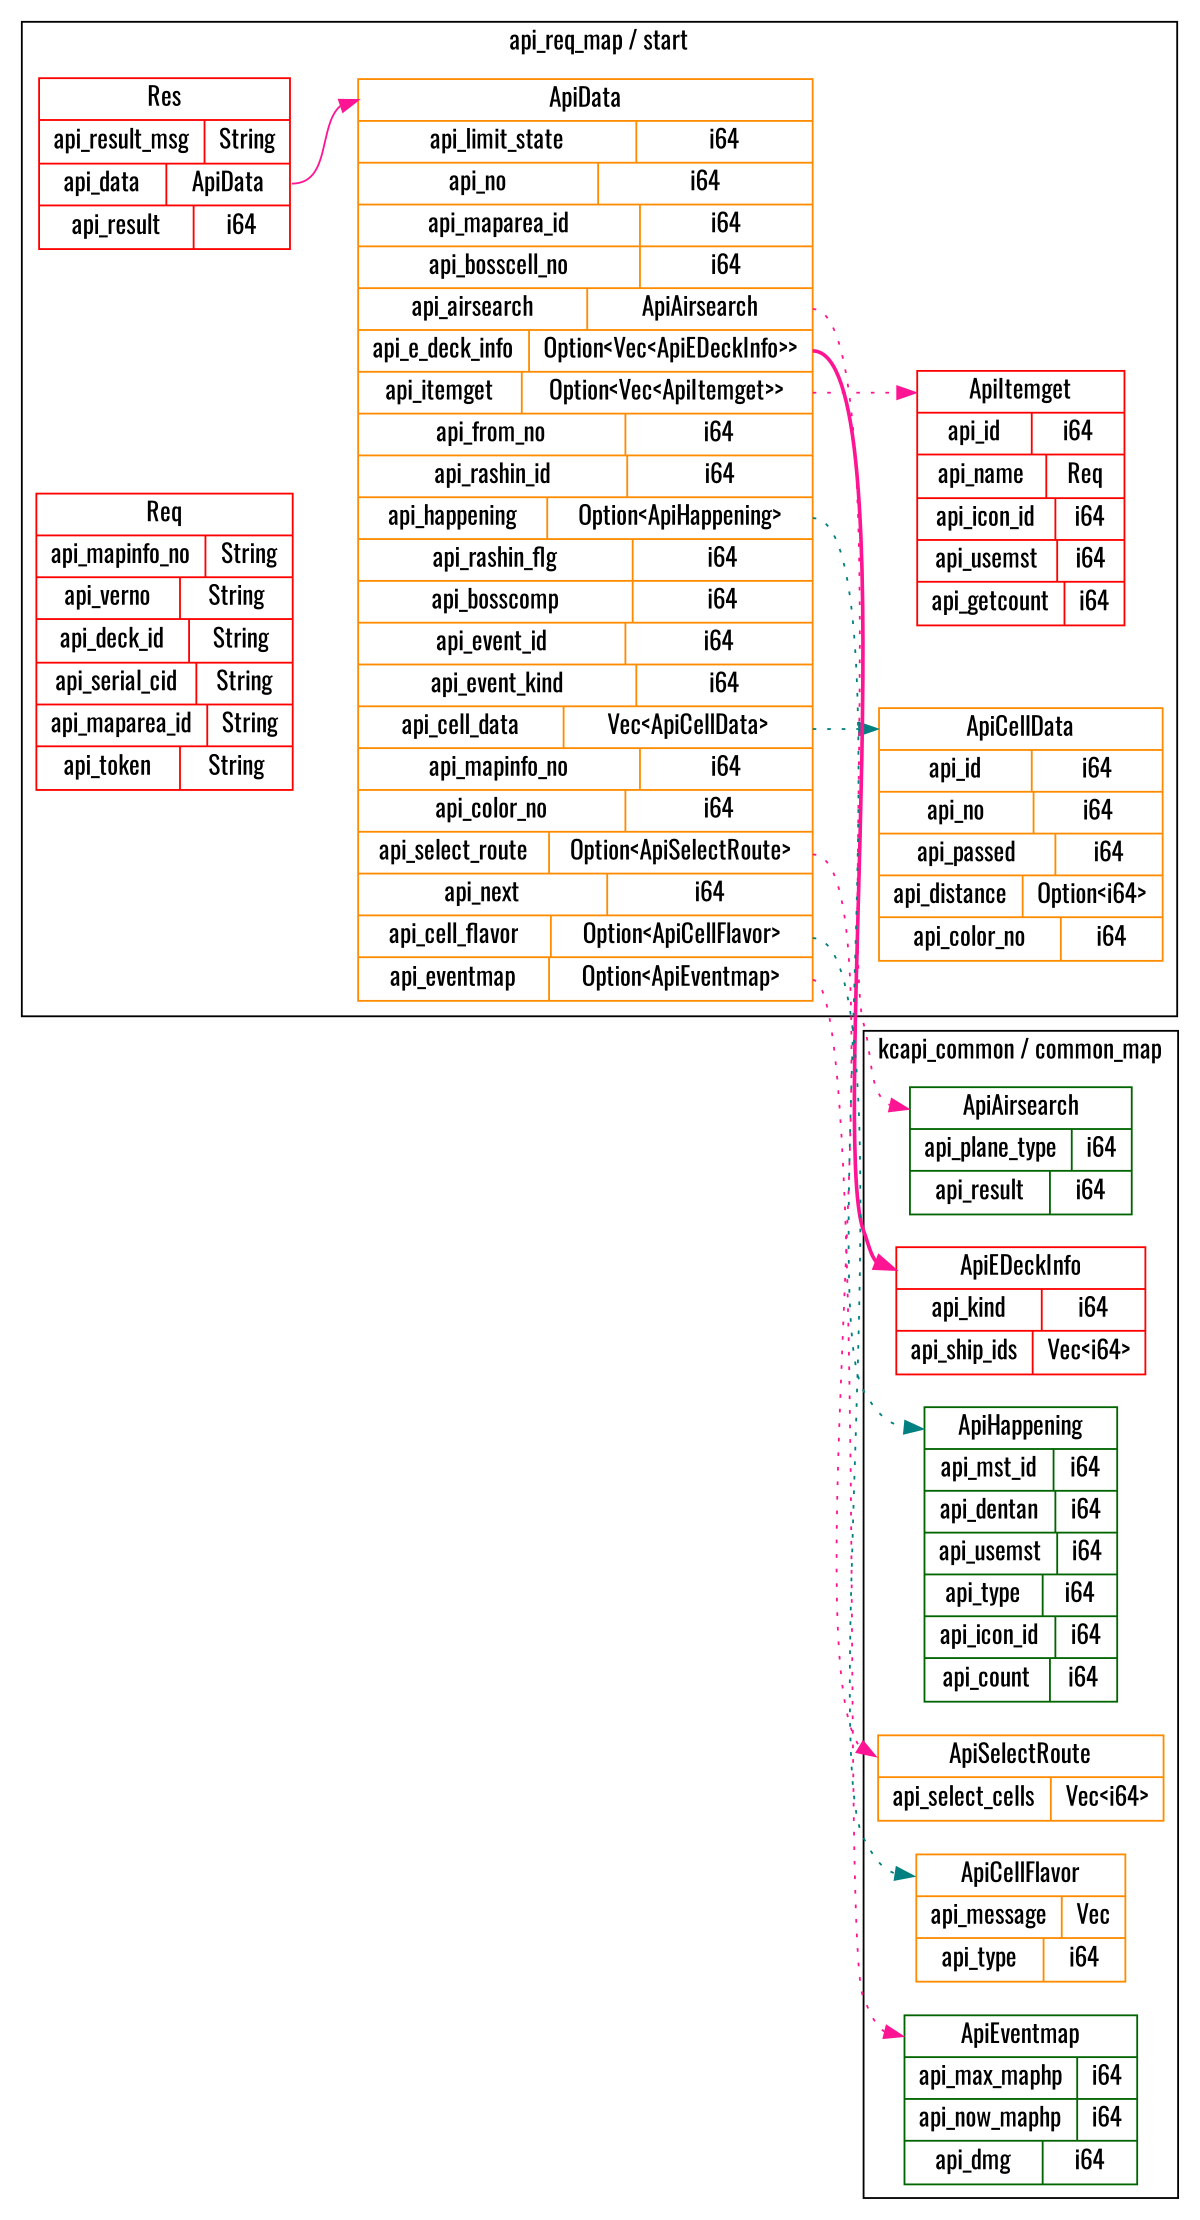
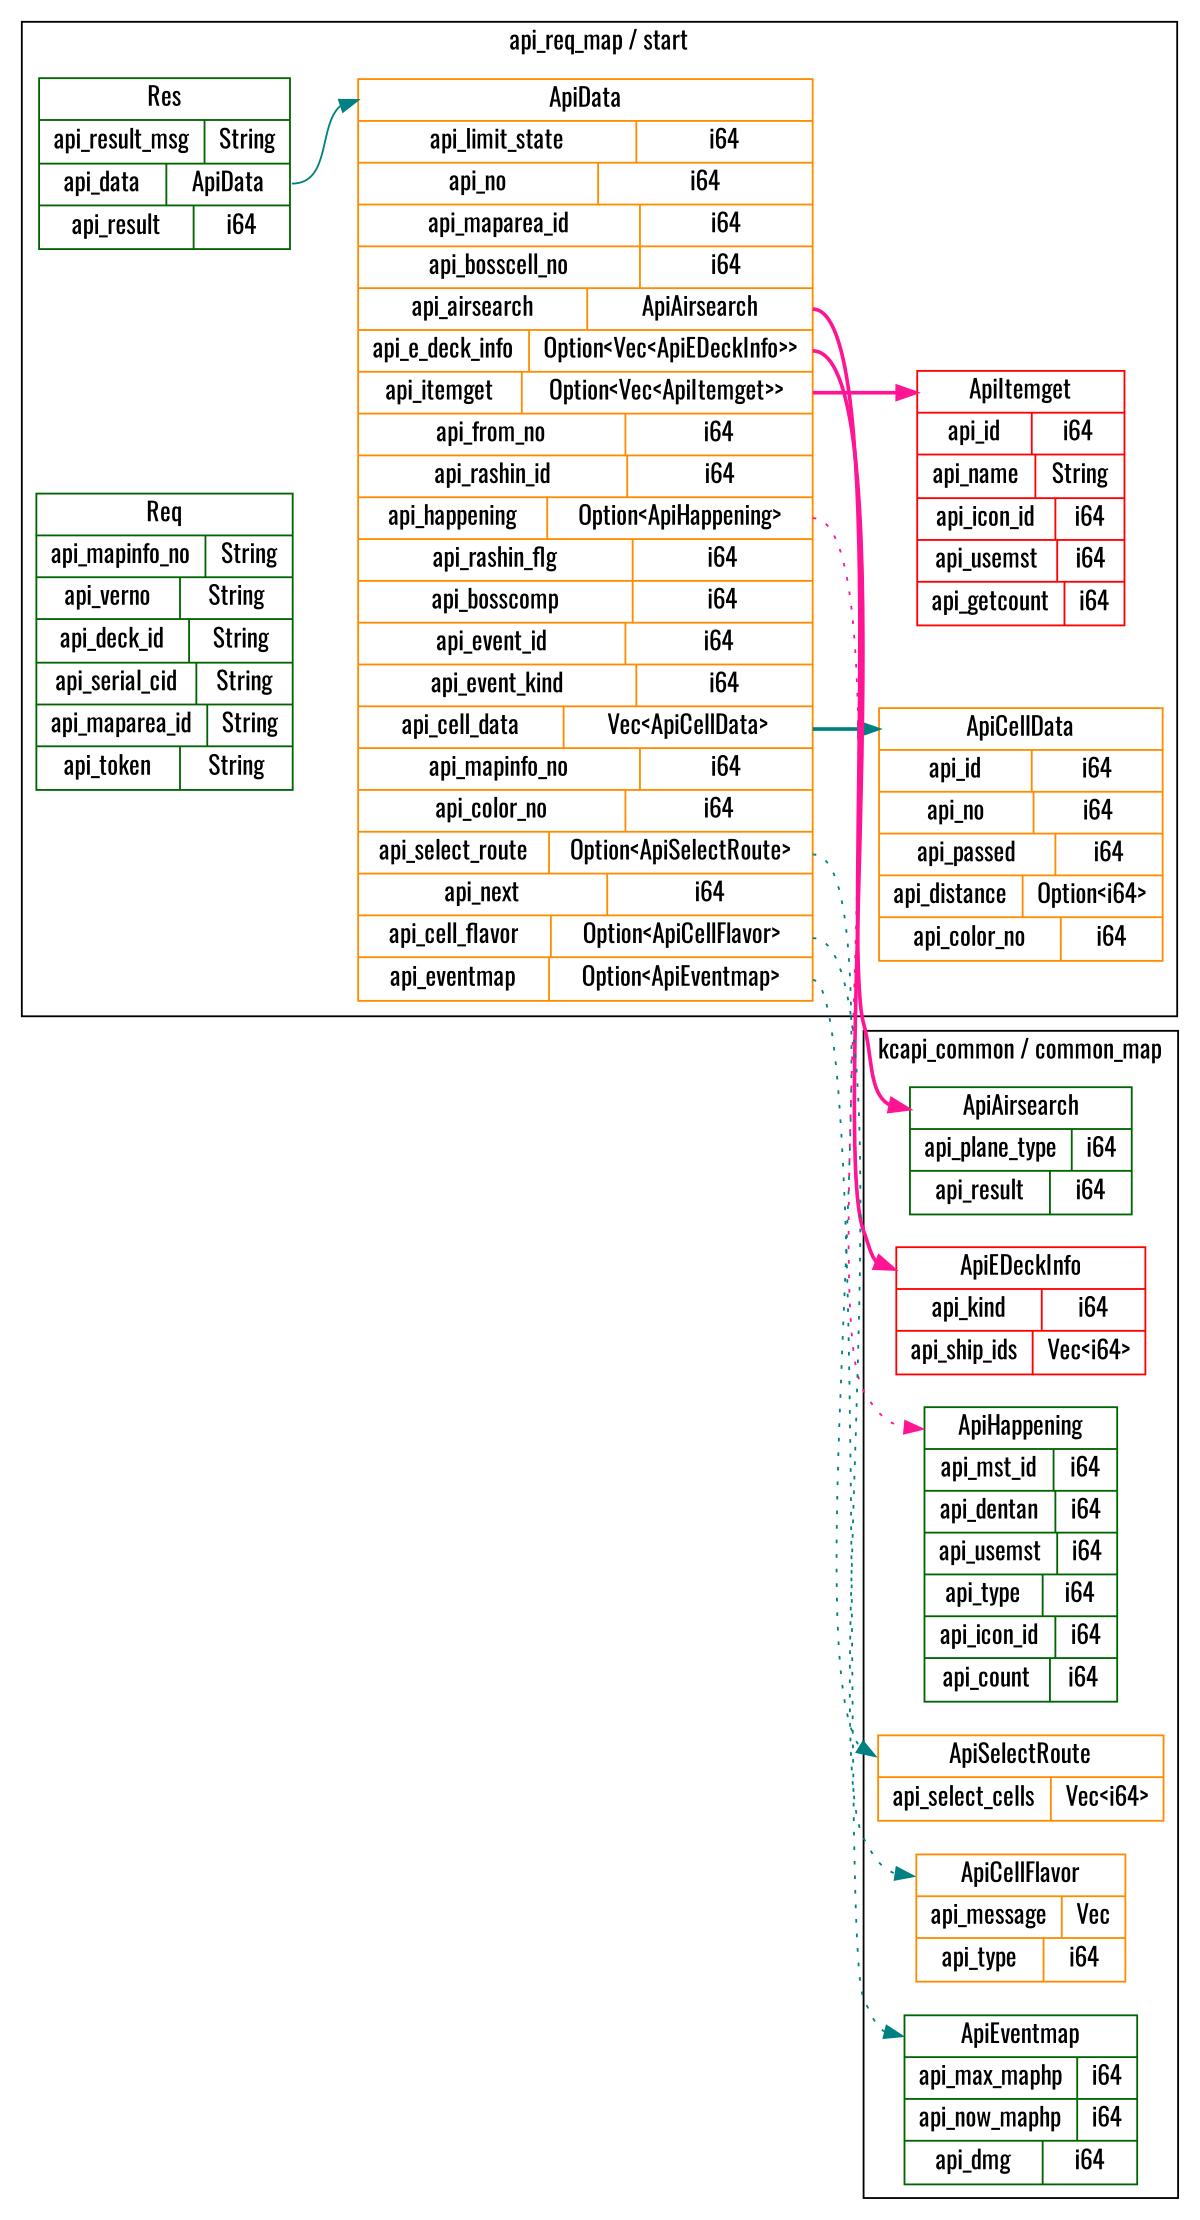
(323, 151) -> (323, 151)
(165, 164) -> (165, 164)
(859, 393) -> (859, 393)
(1085, 475) -> (1080, 475)
(165, 642) -> (165, 642)
(859, 705) -> (859, 705)
(836, 729) -> (836, 729)
(855, 978) -> (855, 978)
(839, 1455) -> (839, 1455)
(851, 1507) -> (851, 1507)
